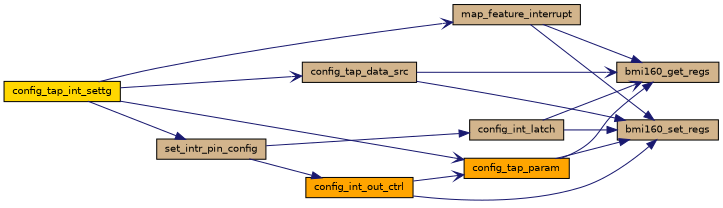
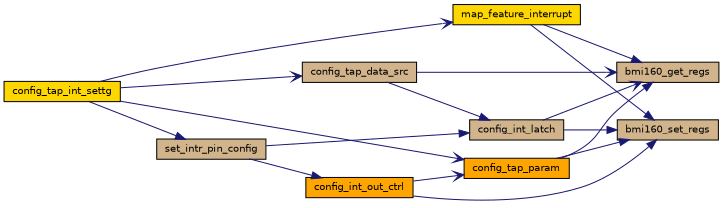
(517, 15) -> (517, 15)
(516, 99) -> (433, 99)
